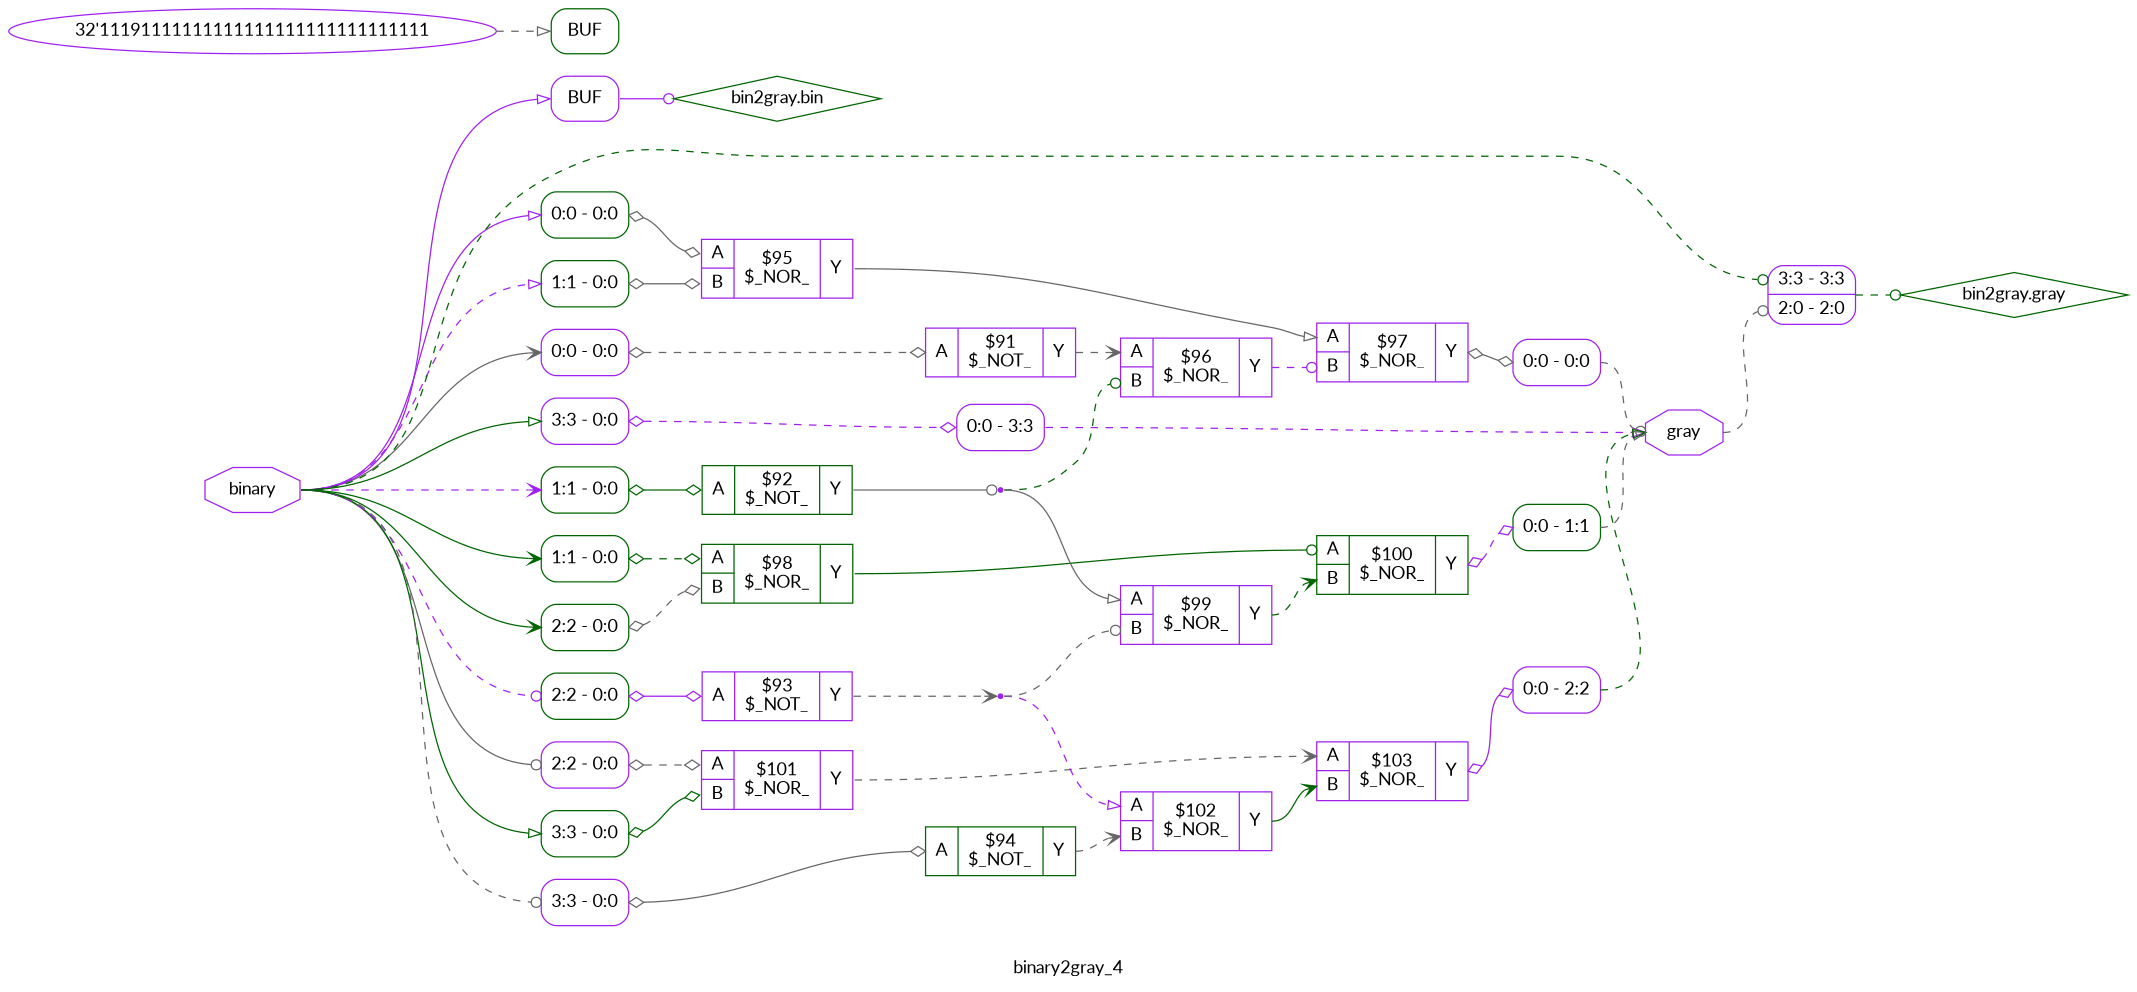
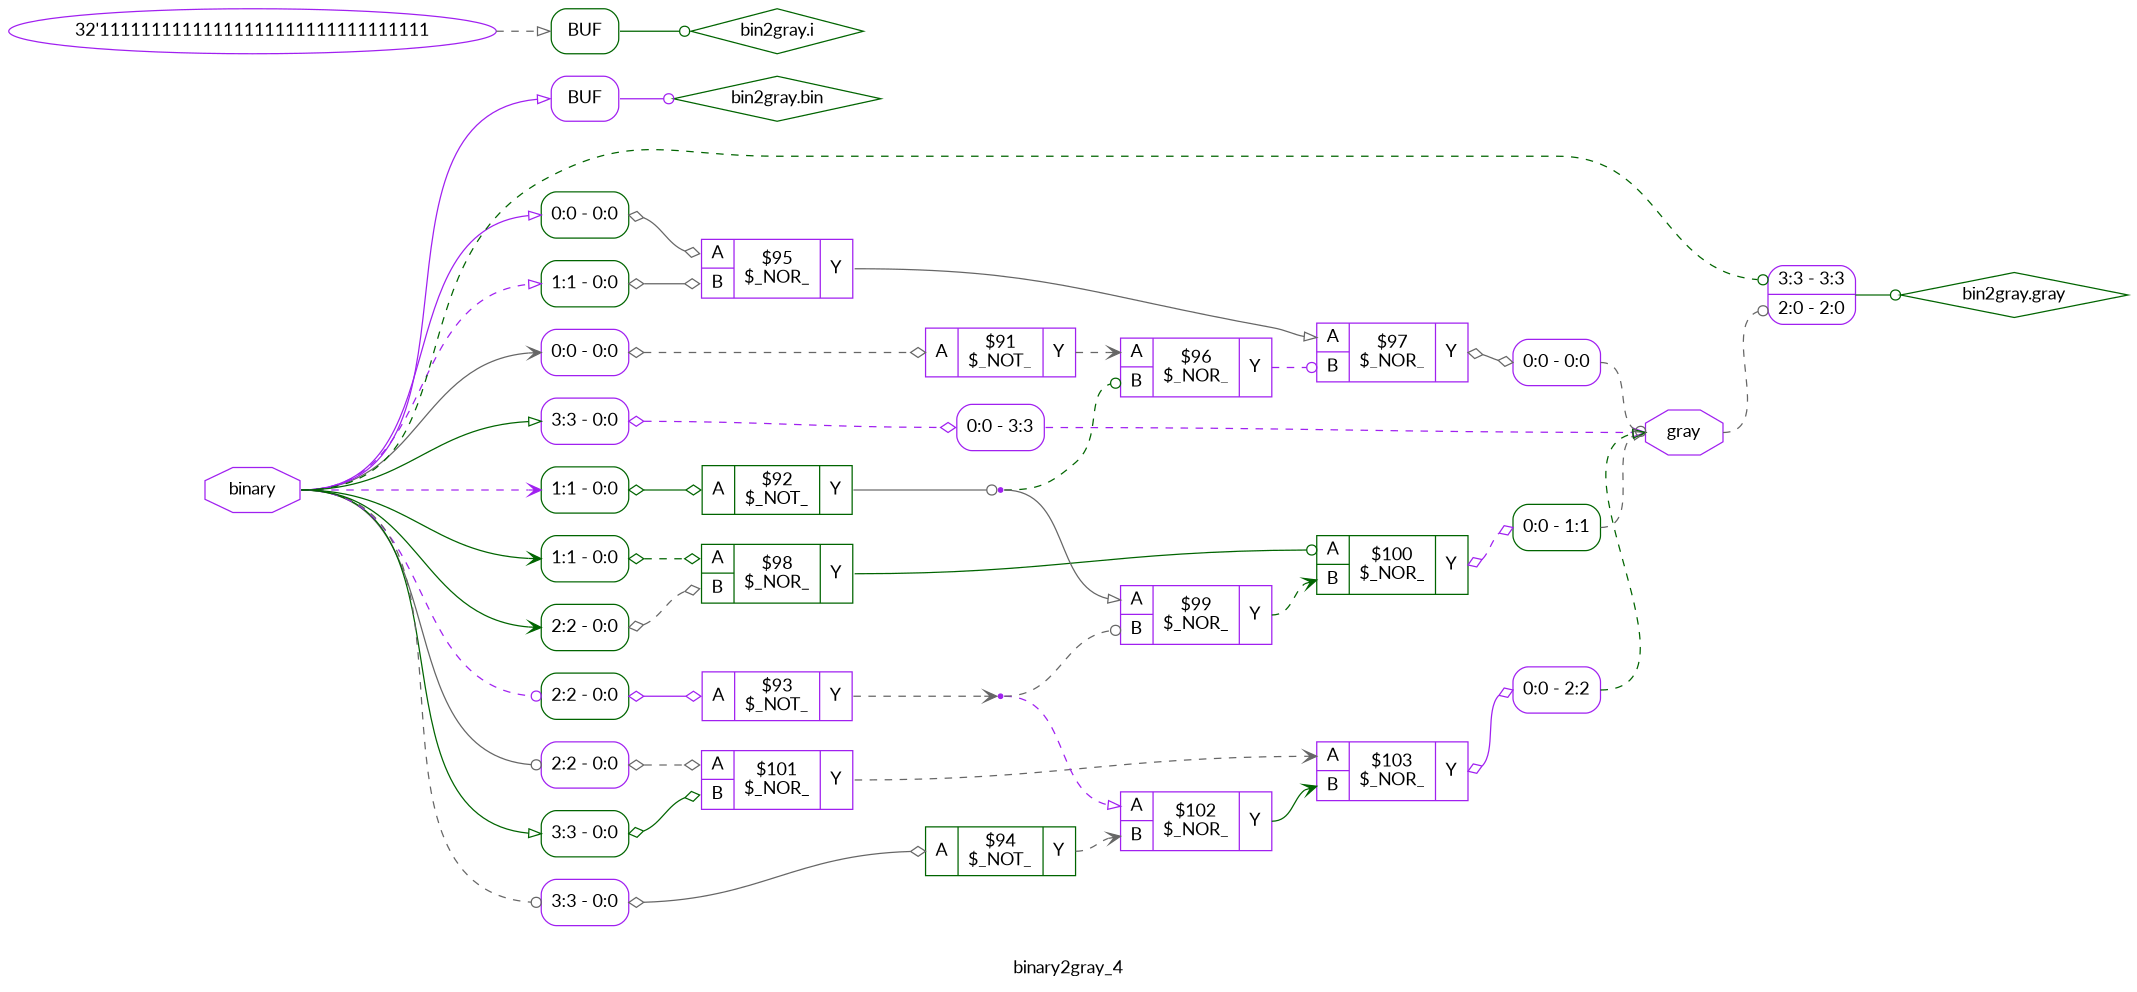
(252, 31) -> (252, 31)
none -> (777, 31)
(1873, 295) -> (1873, 295)
